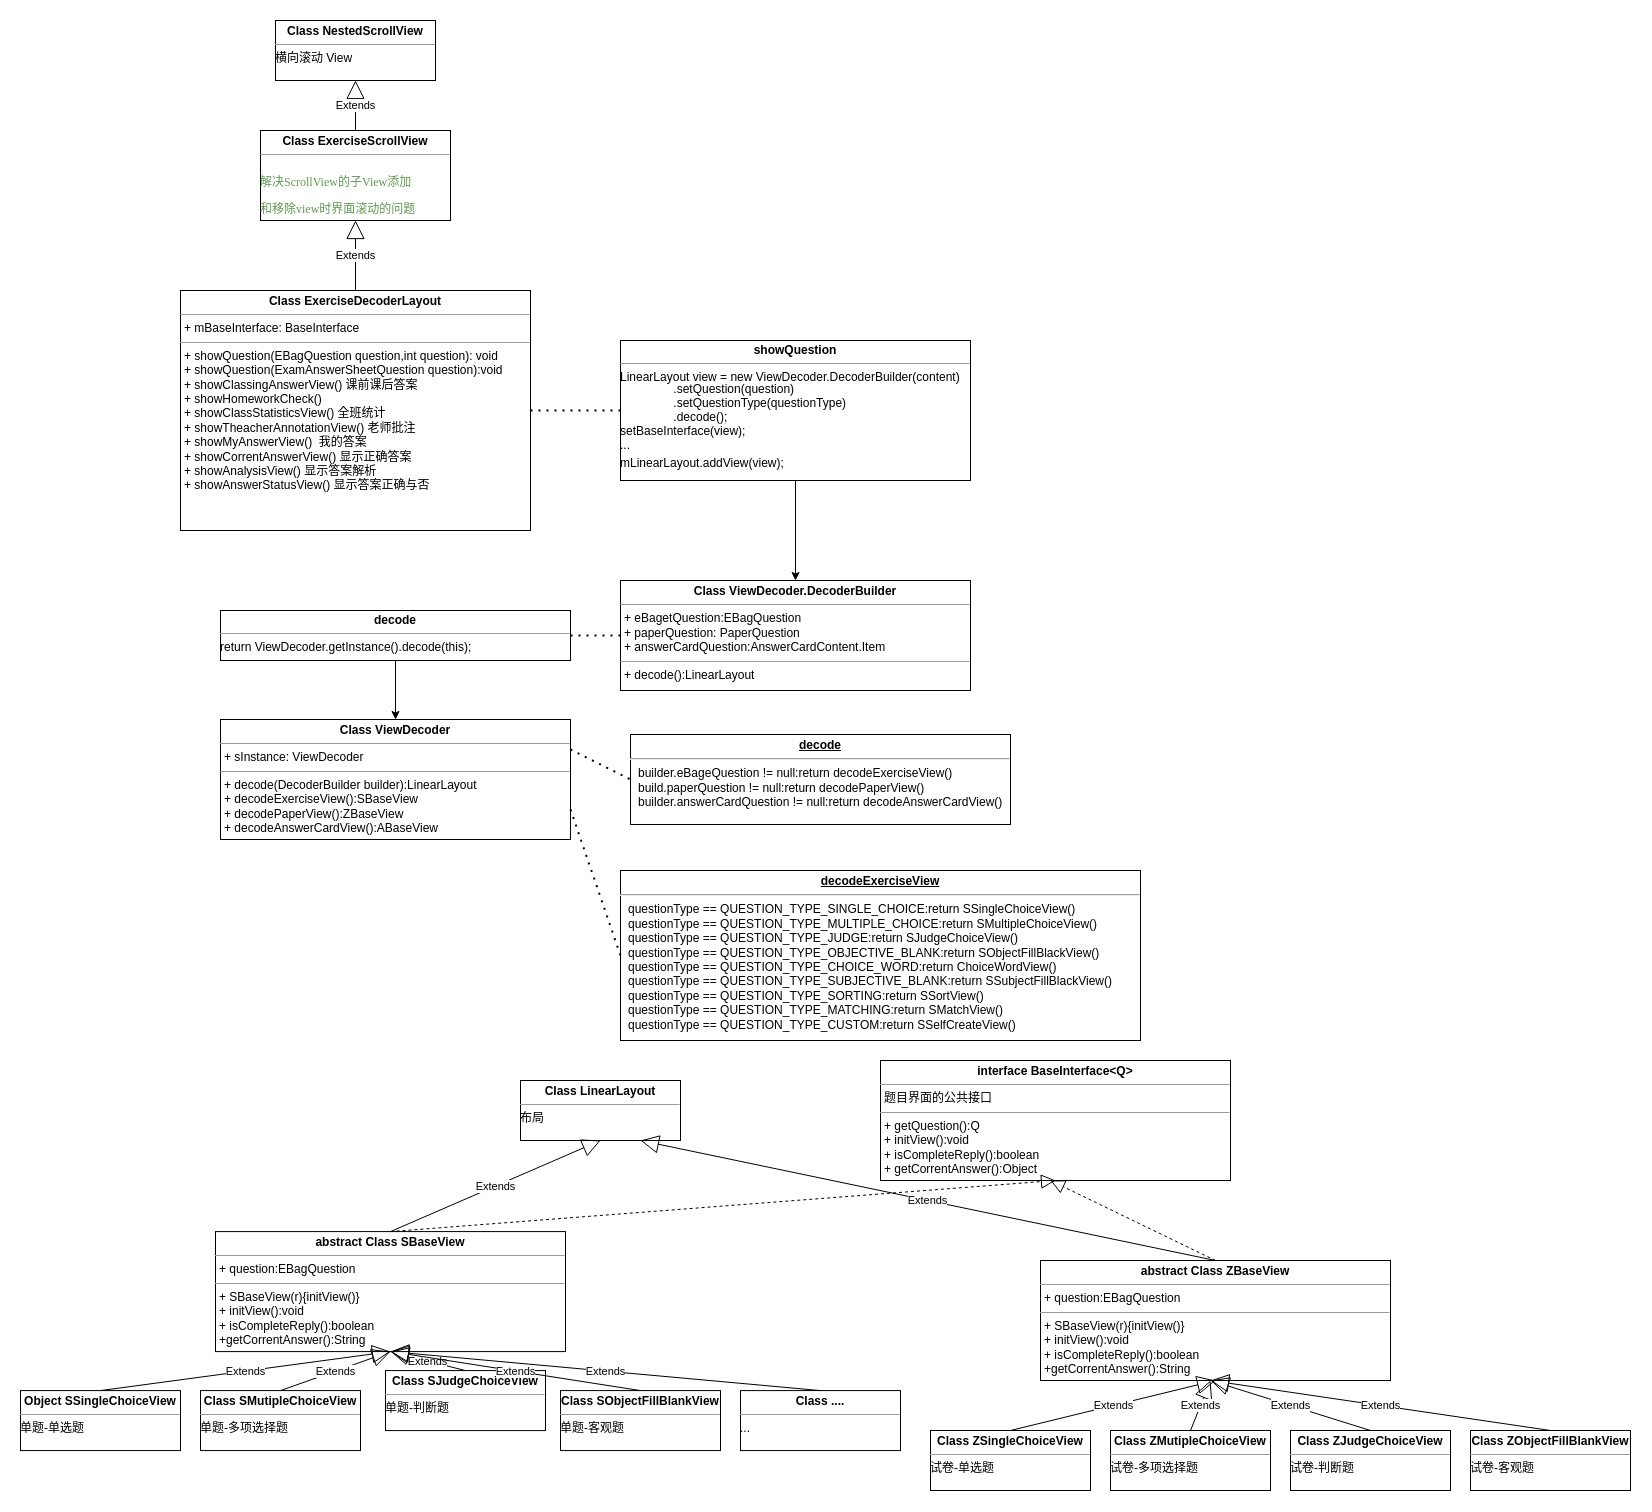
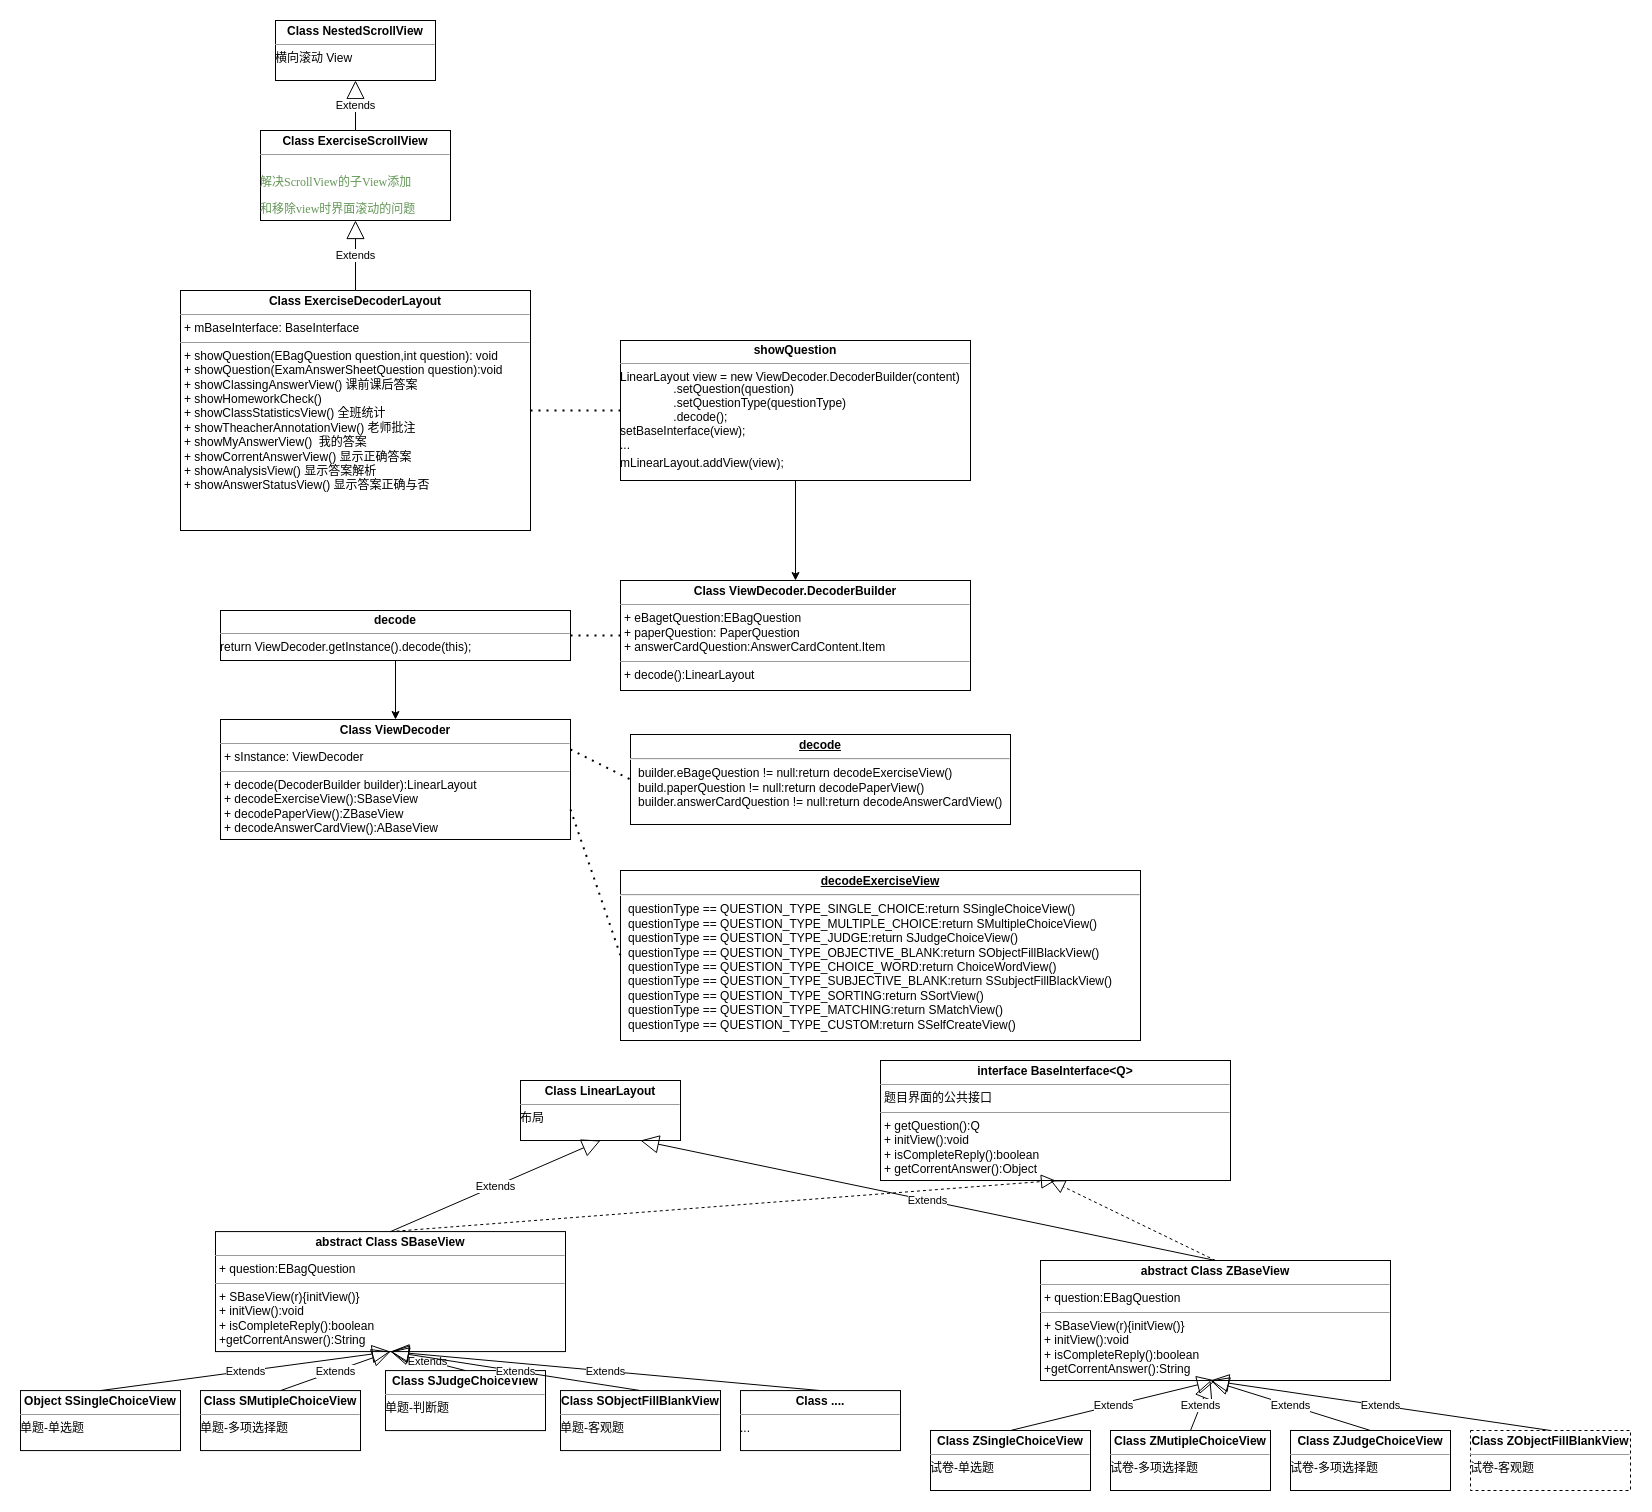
(1358, 1445) -> (1358, 1445)
(1551, 1461) -> (1551, 1461)
